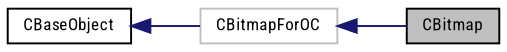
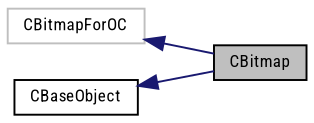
(175, 26) -> (186, 77)
